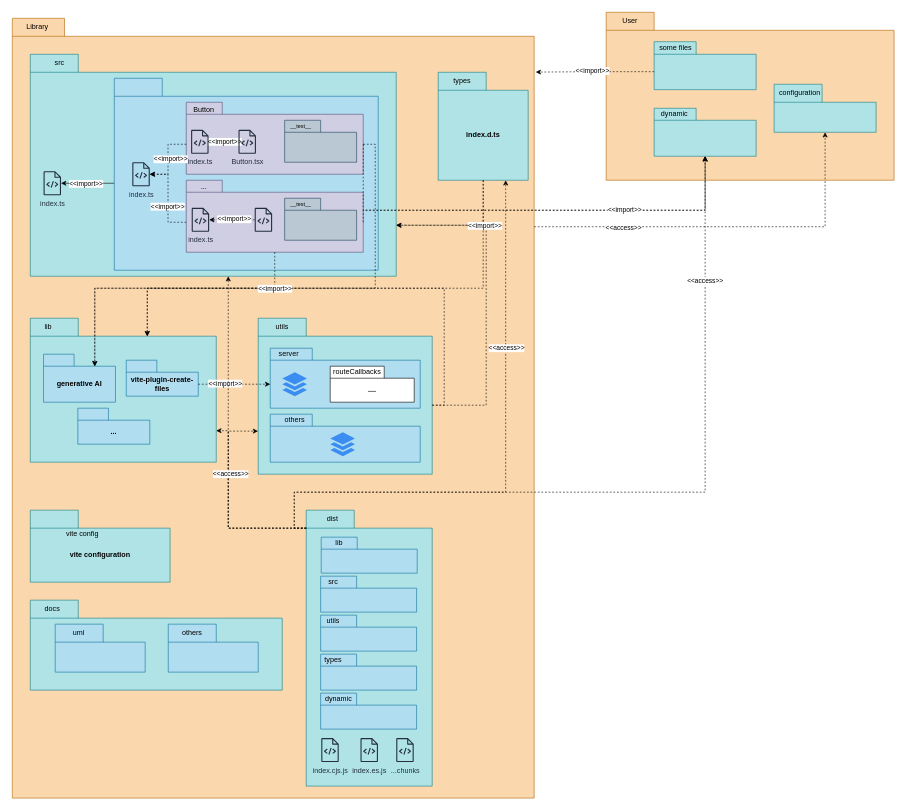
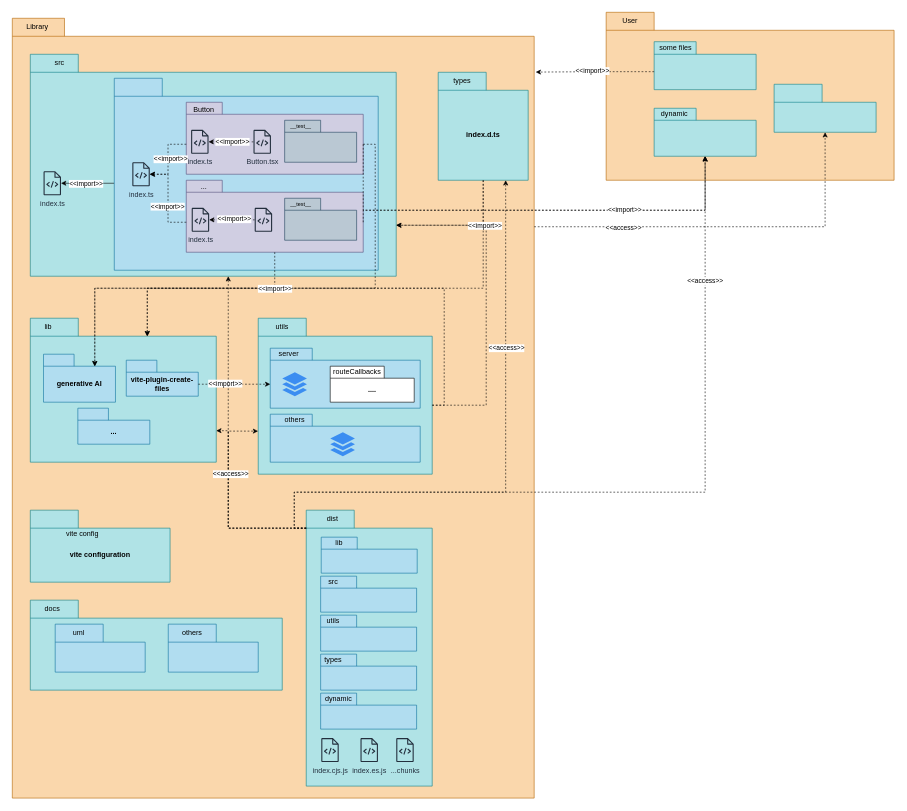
(800, 93) -> none
(247, 142) -> (262, 142)
